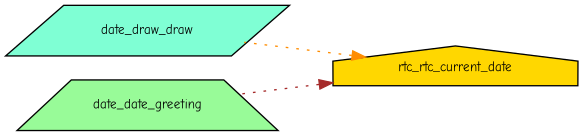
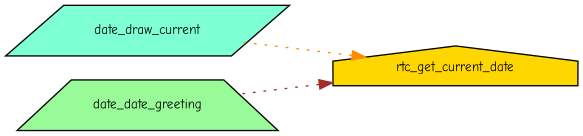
(148, 31) -> (148, 31)
(455, 68) -> (455, 68)
